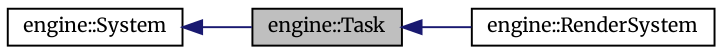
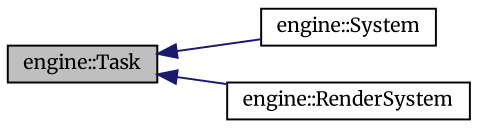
(227, 27) -> (219, 45)
